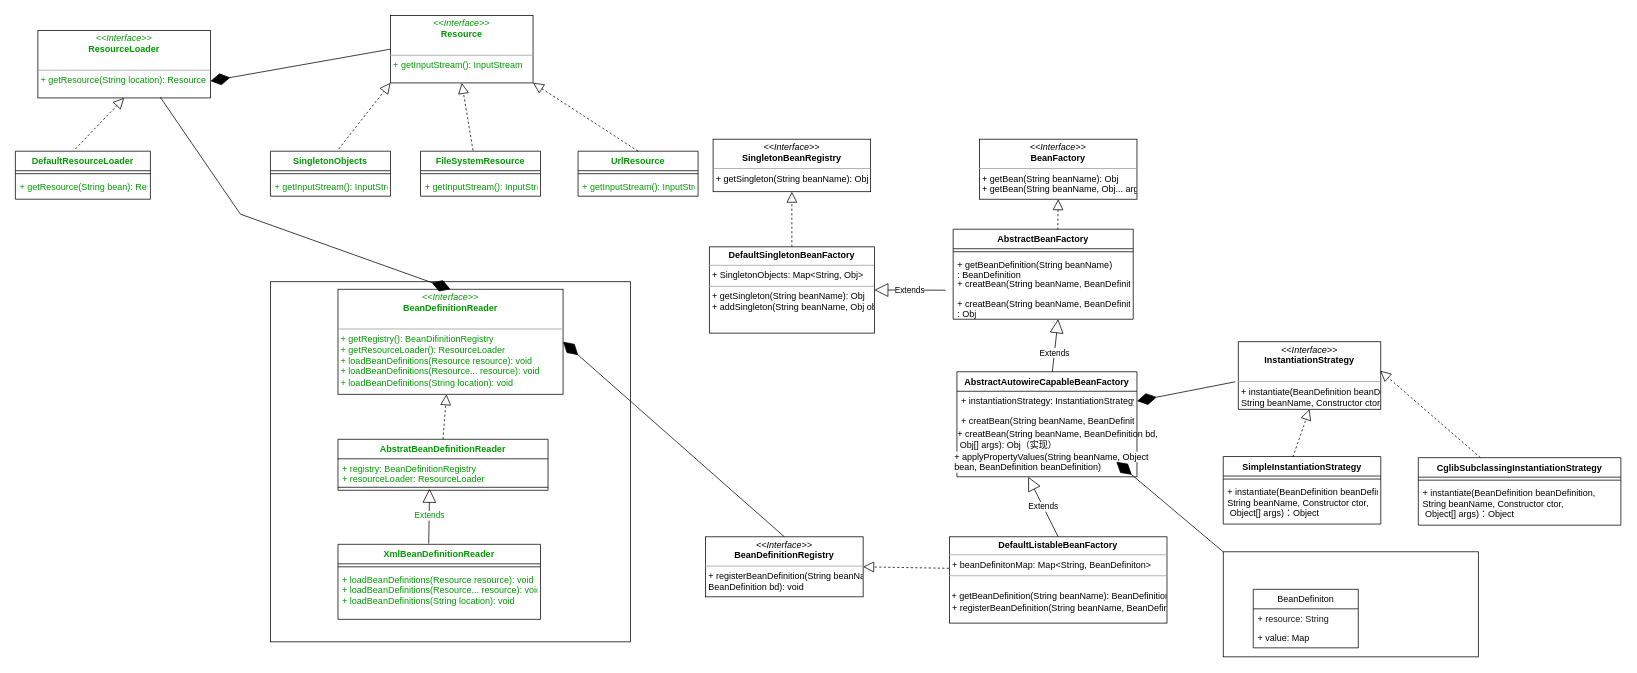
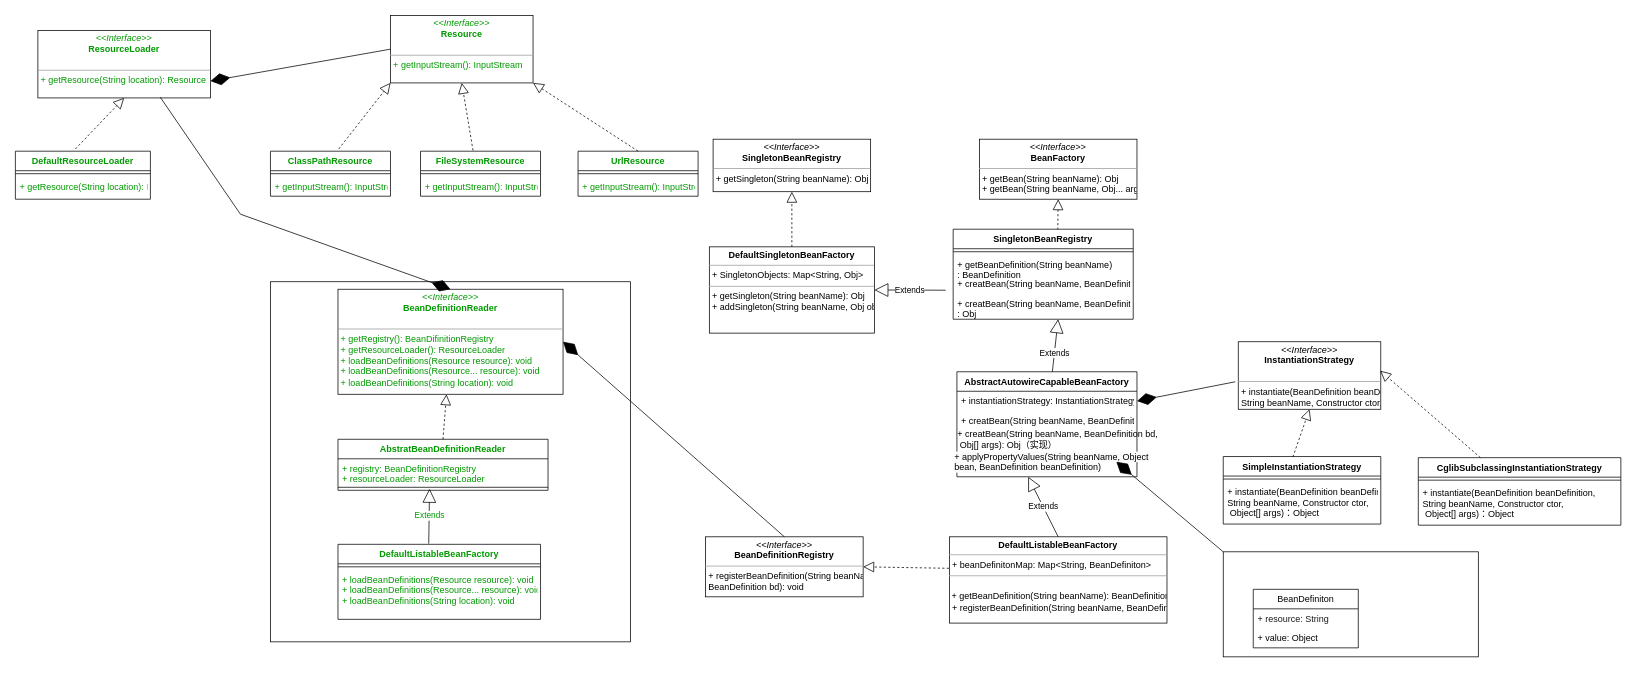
(330, 161) -> (330, 161)
(106, 187) -> (113, 187)
(1043, 239) -> (1043, 239)
(439, 554) -> (439, 554)
(1283, 638) -> (1290, 638)
